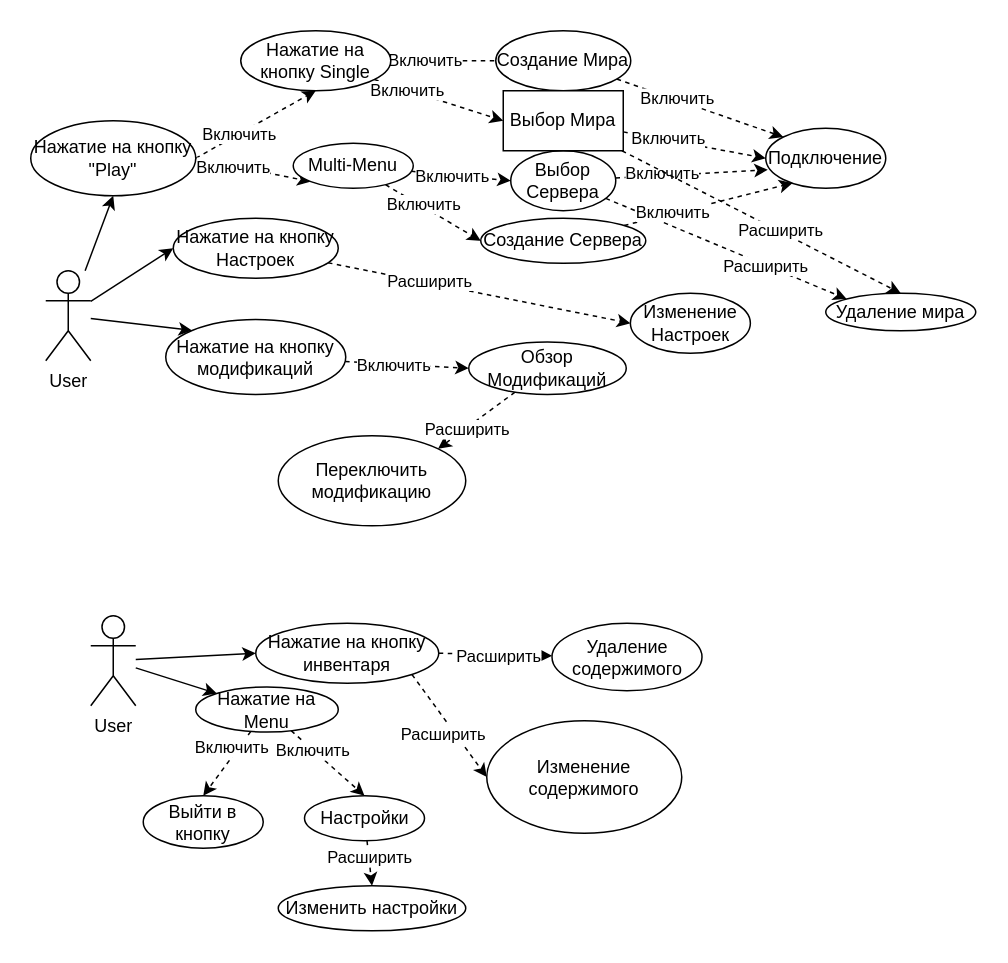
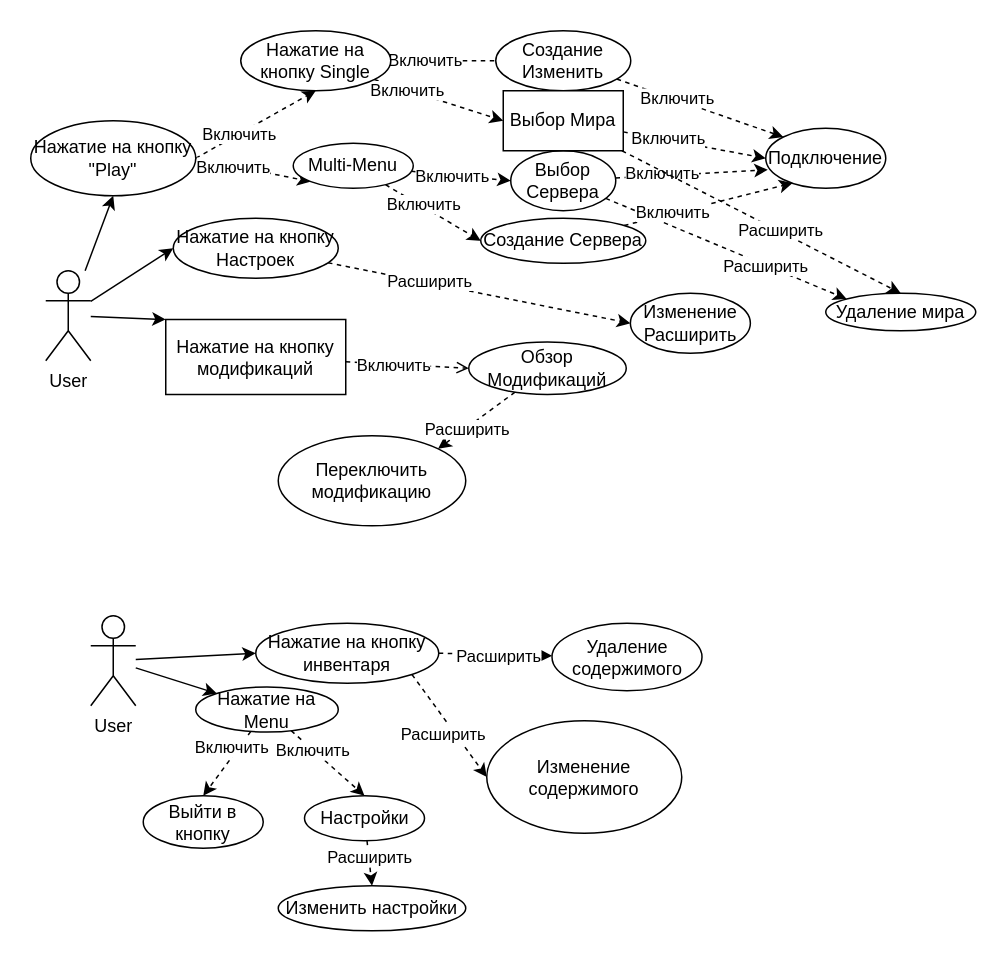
(563, 61) -> (563, 61)
(691, 323) -> (691, 323)
(256, 357) -> (256, 357)
(446, 367) -> (448, 367)
